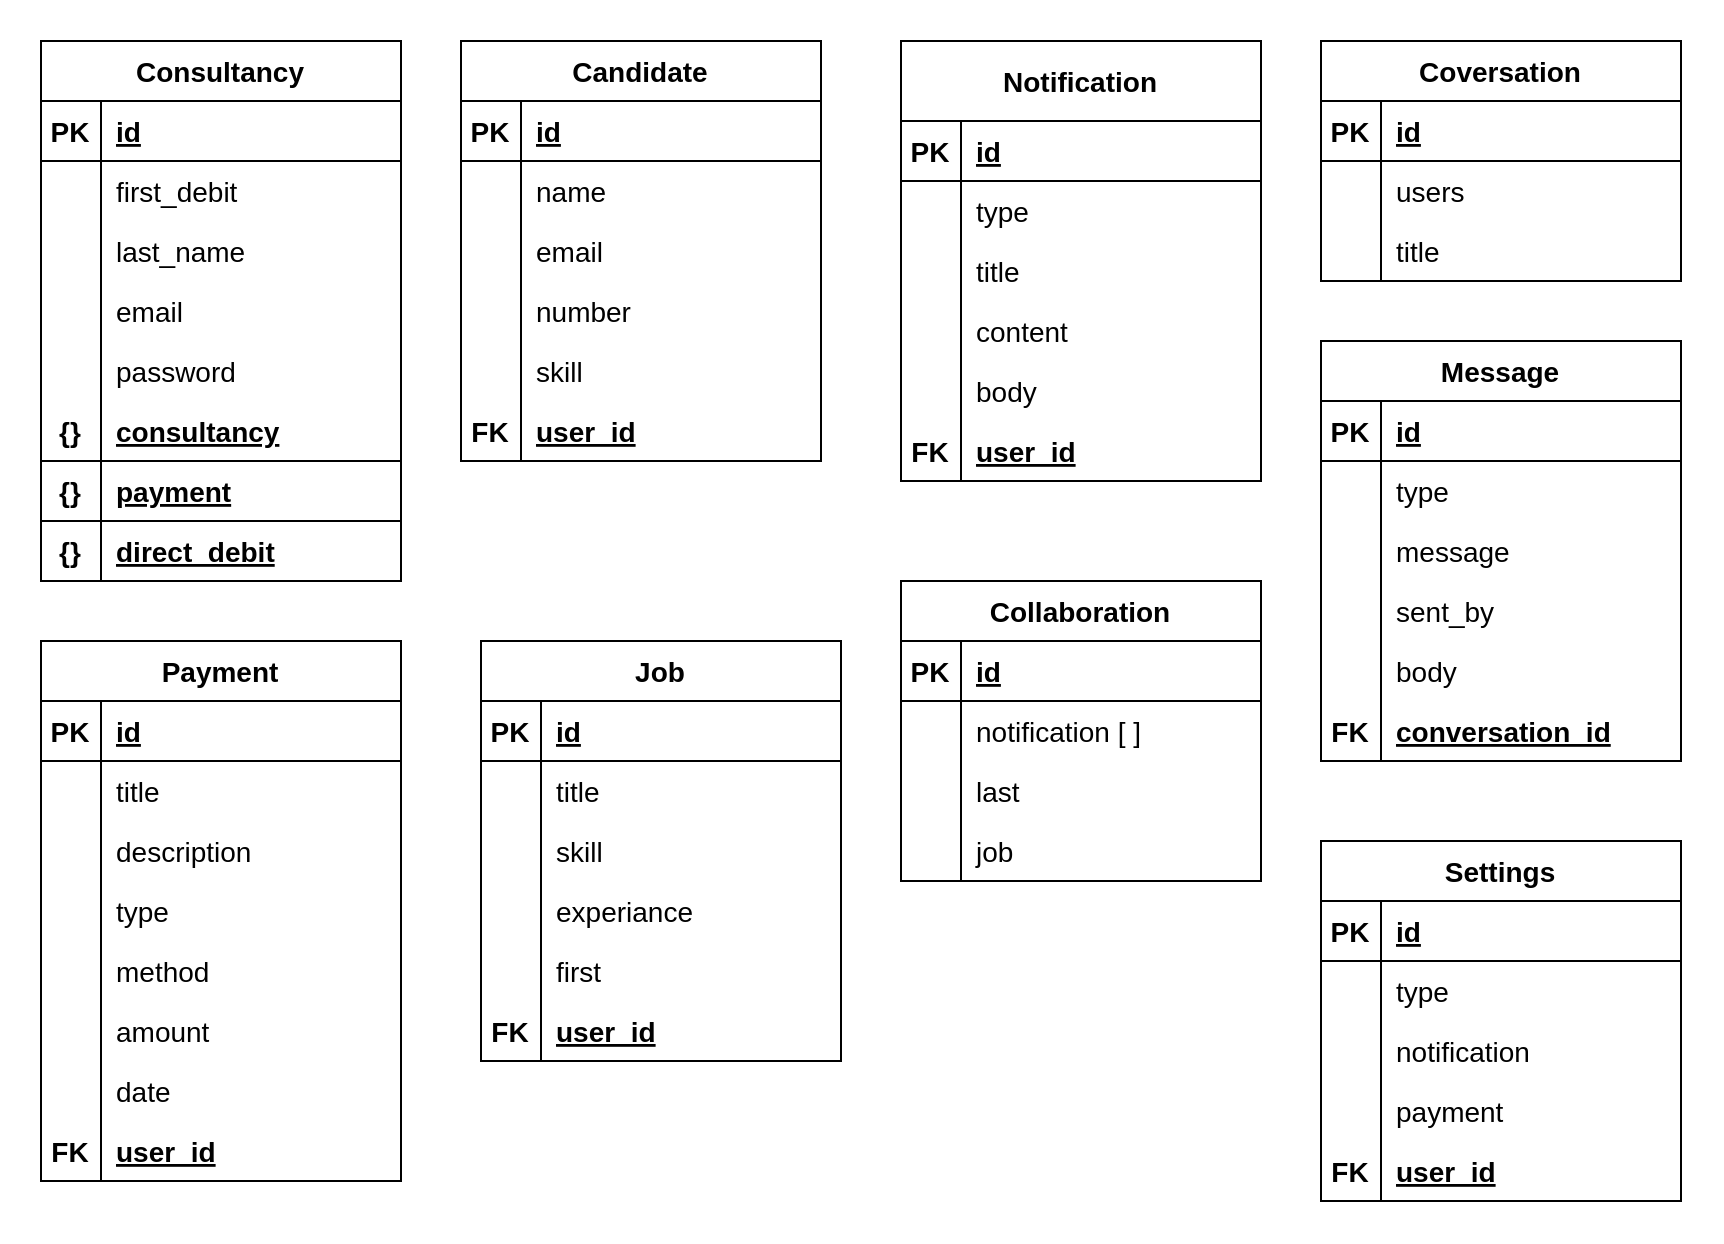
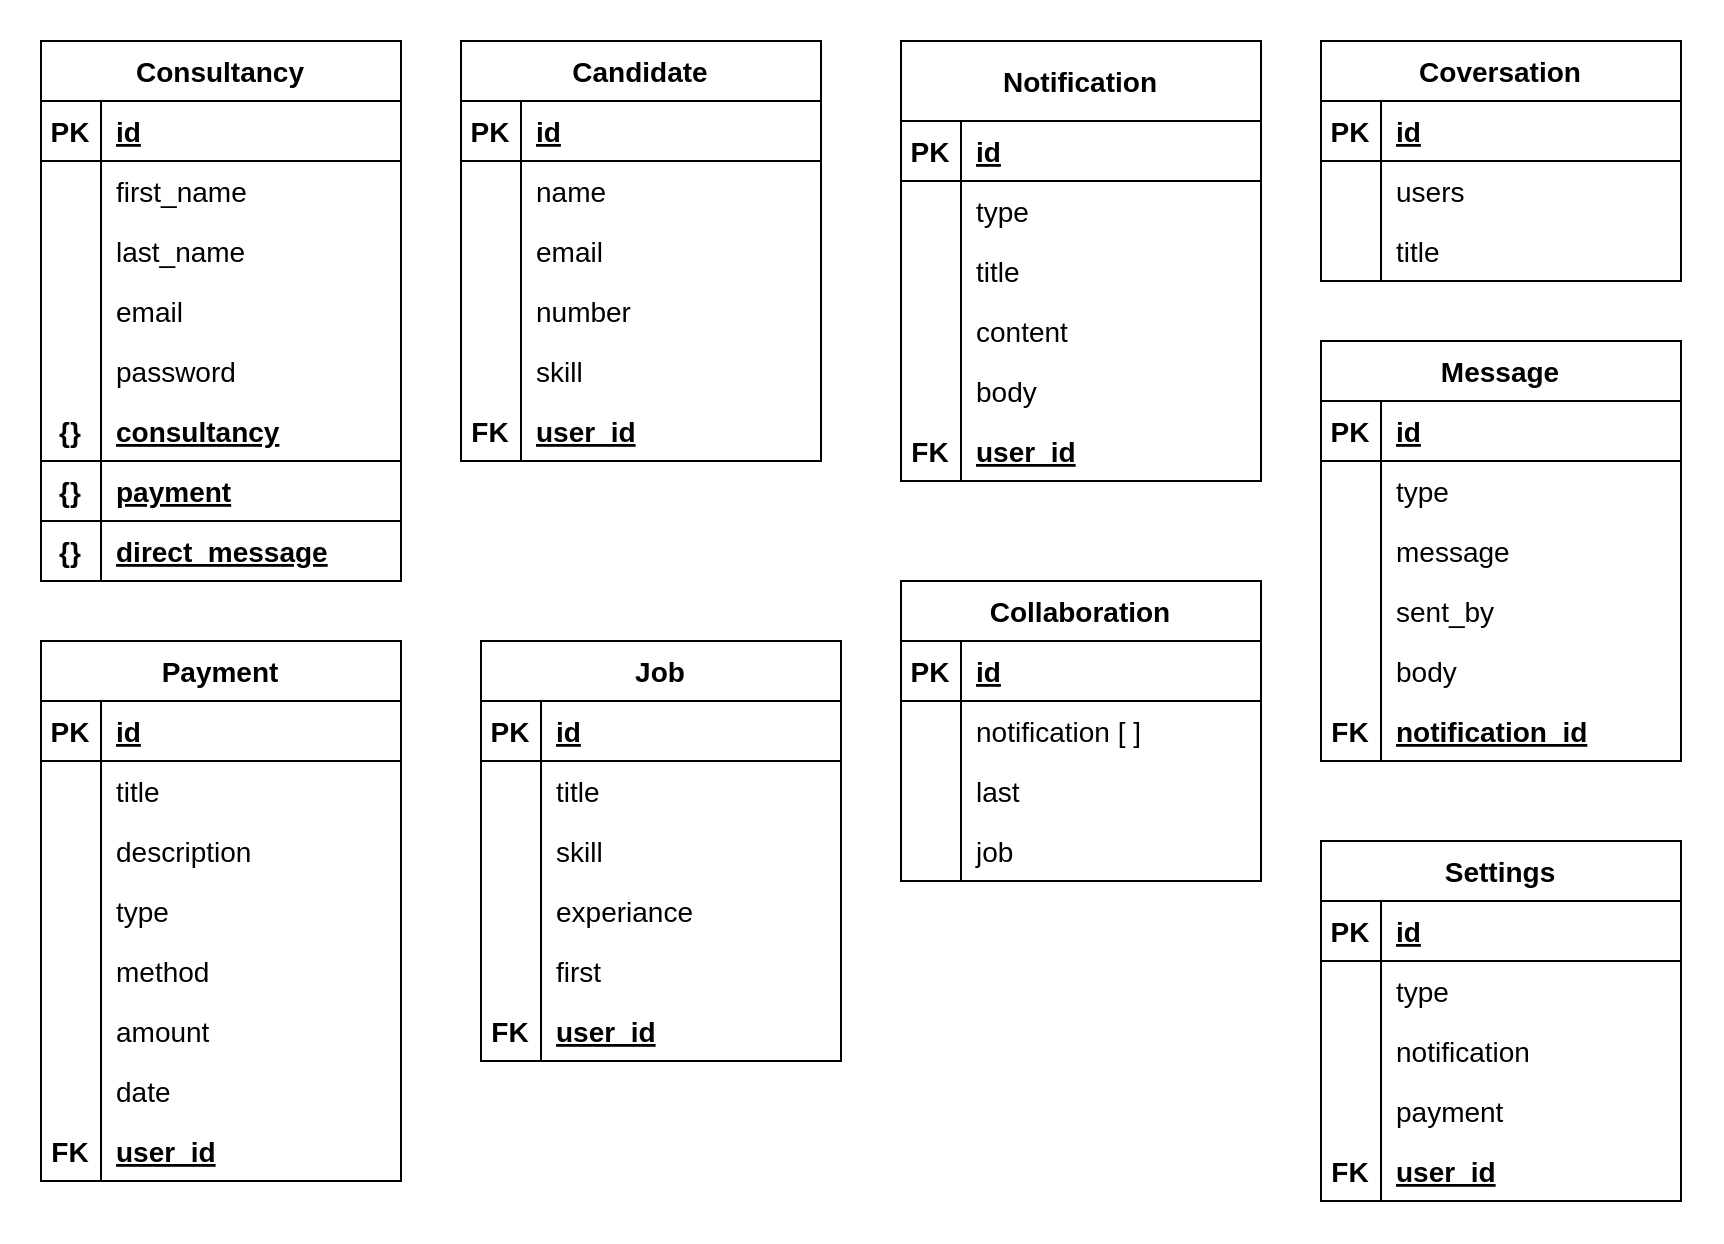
(195, 193) -> (191, 193)
(203, 553) -> (222, 553)
(1506, 733) -> (1499, 733)
